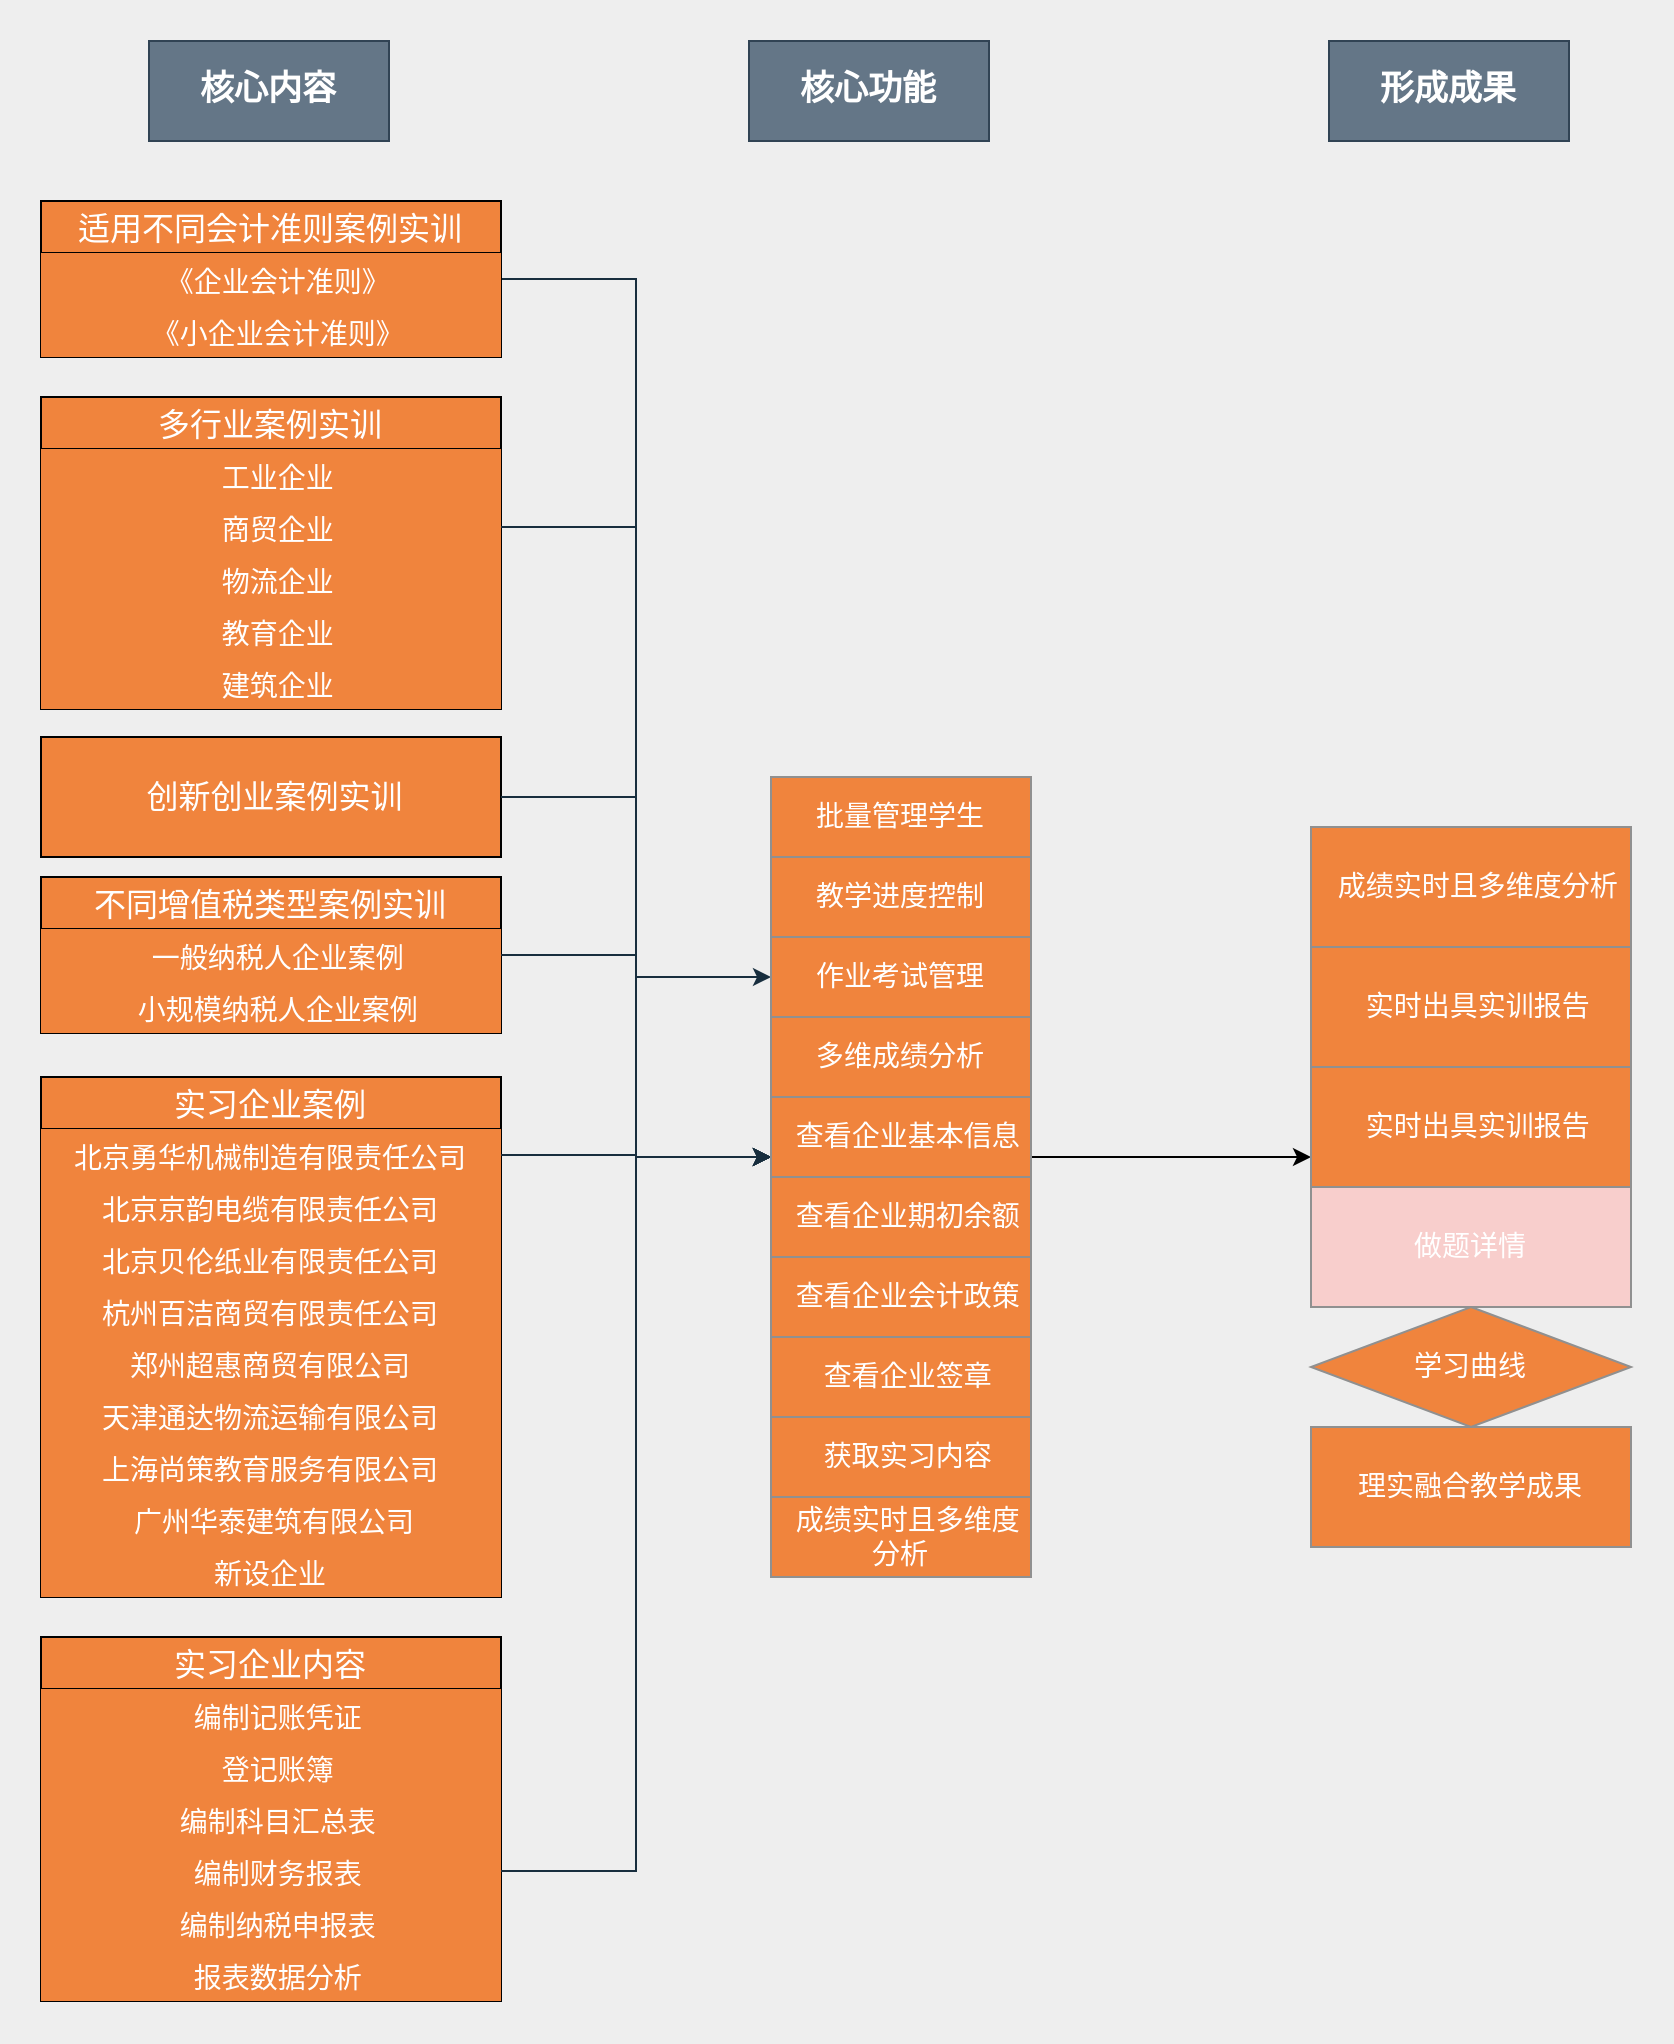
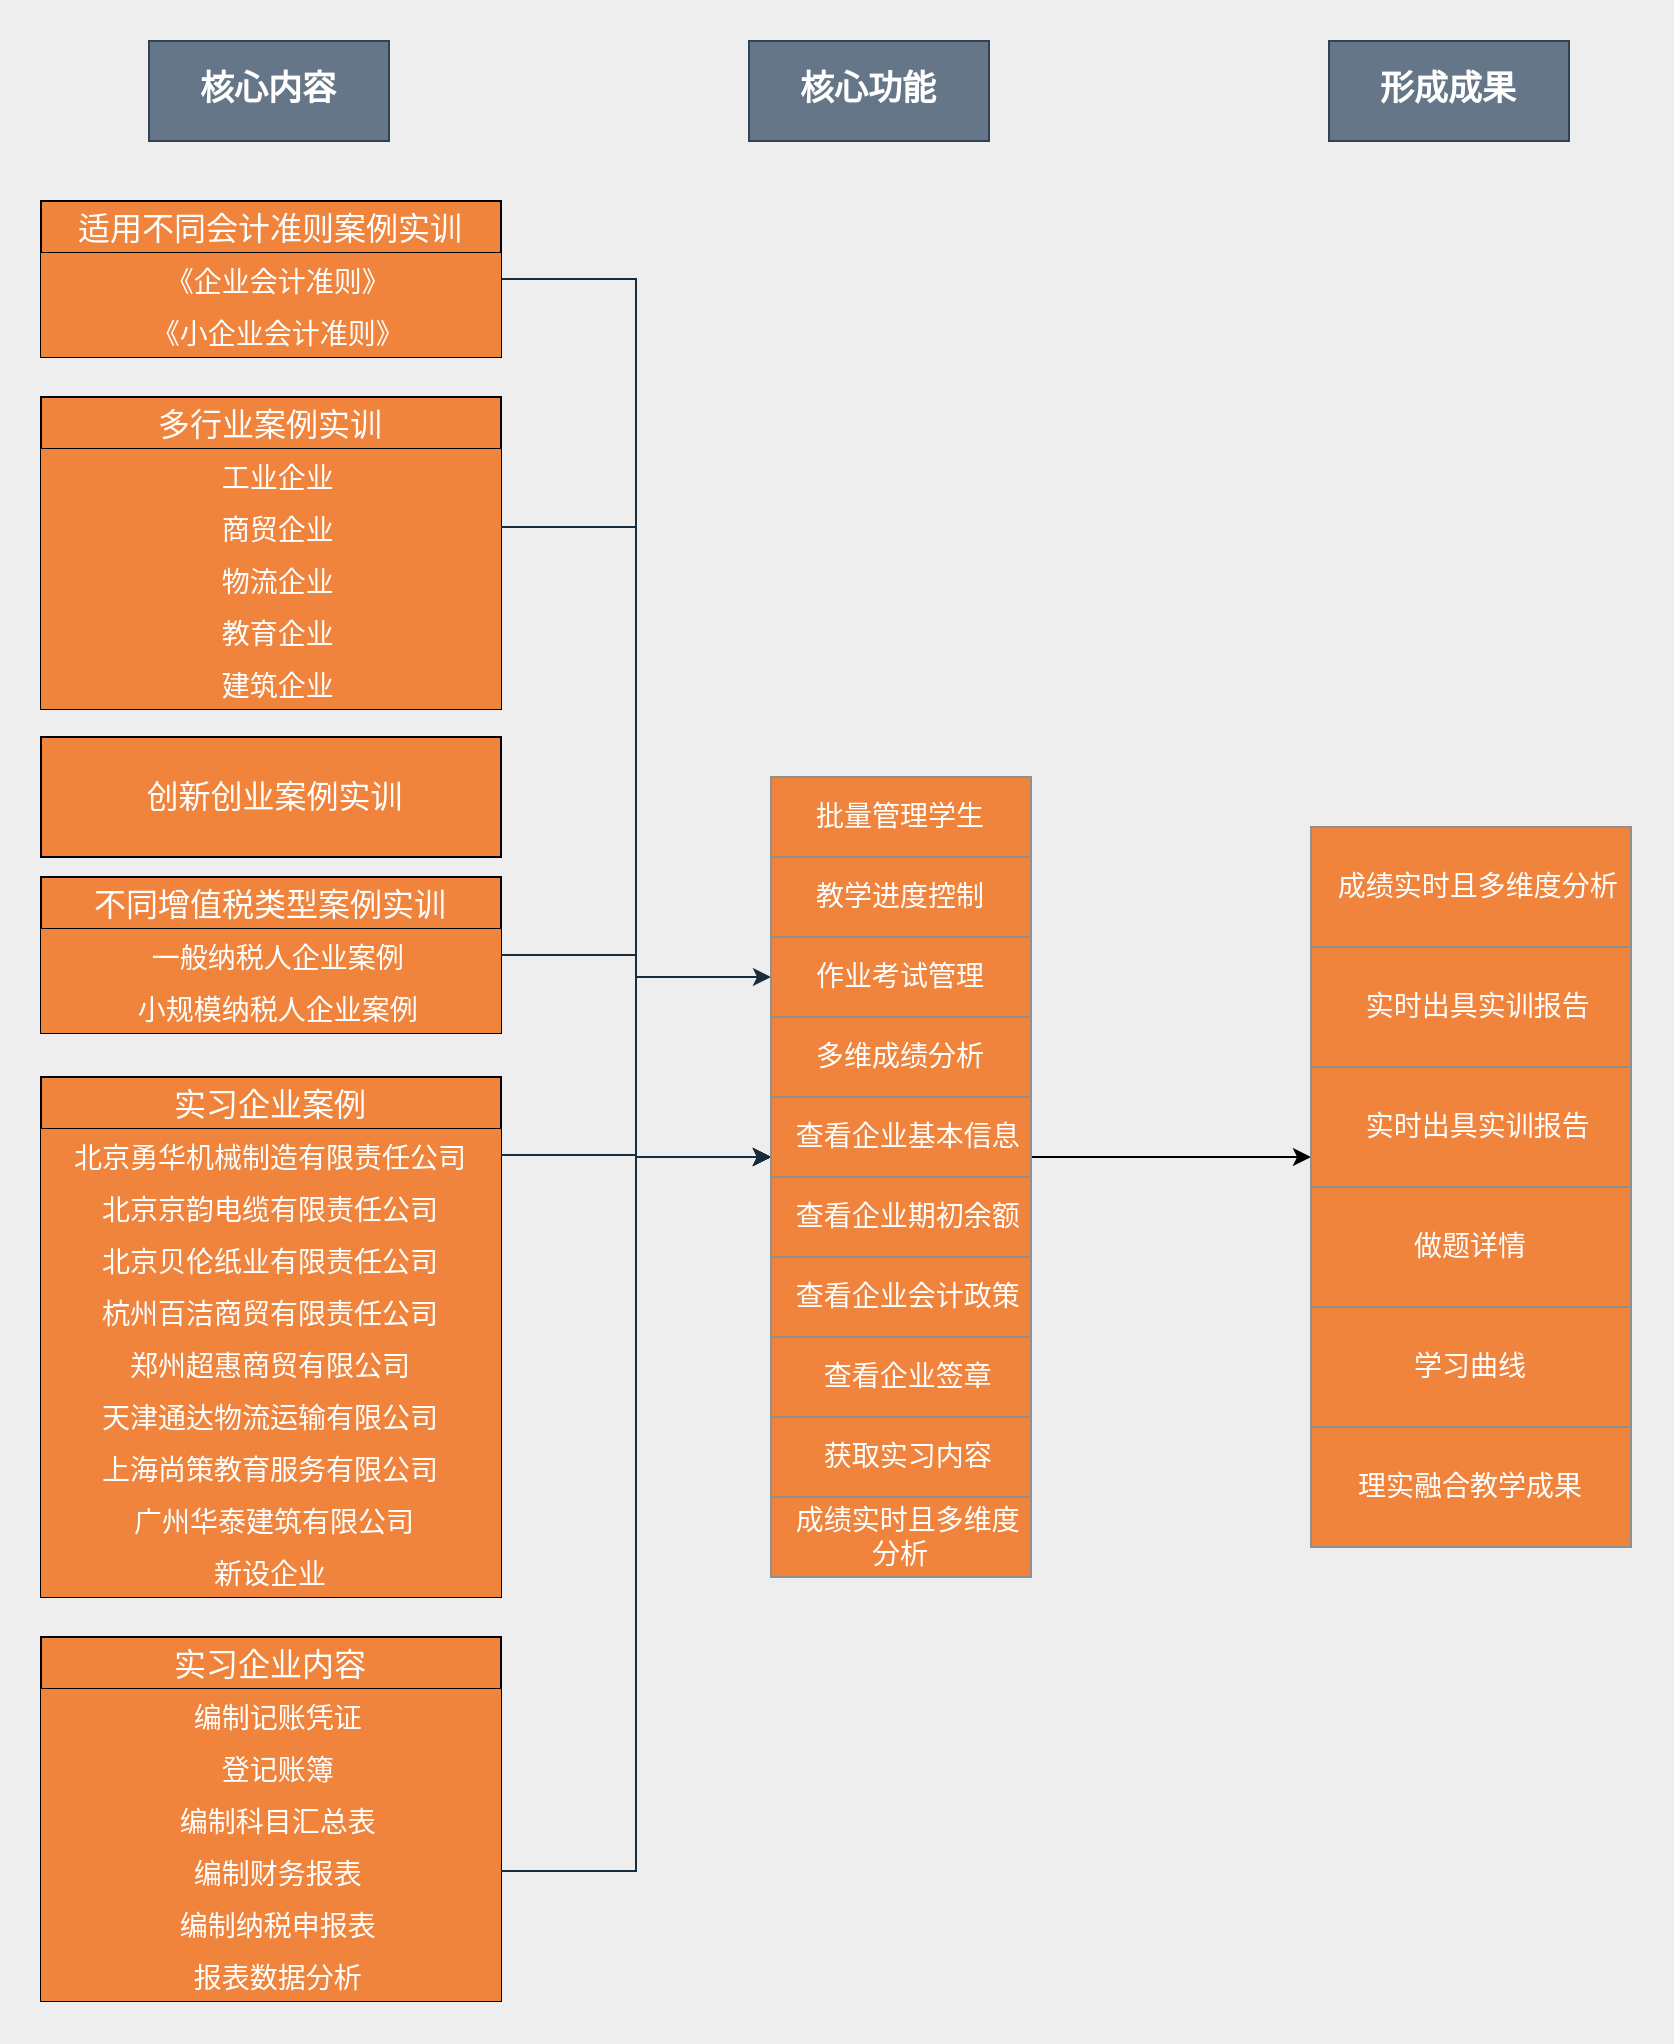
(567, 797) -> none
(1471, 1247) -> (1471, 1247)
(1471, 1367) -> (1471, 1367)
